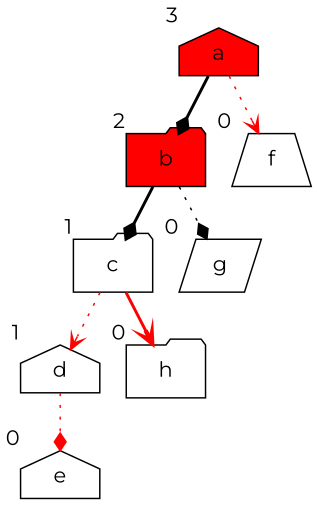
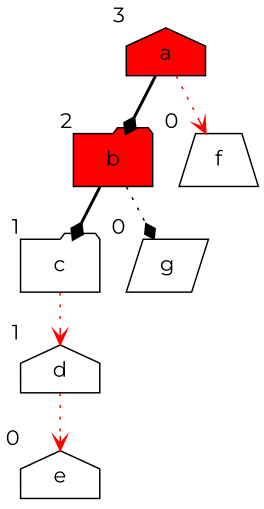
(166, 371) -> none
(60, 413) -> (60, 414)
